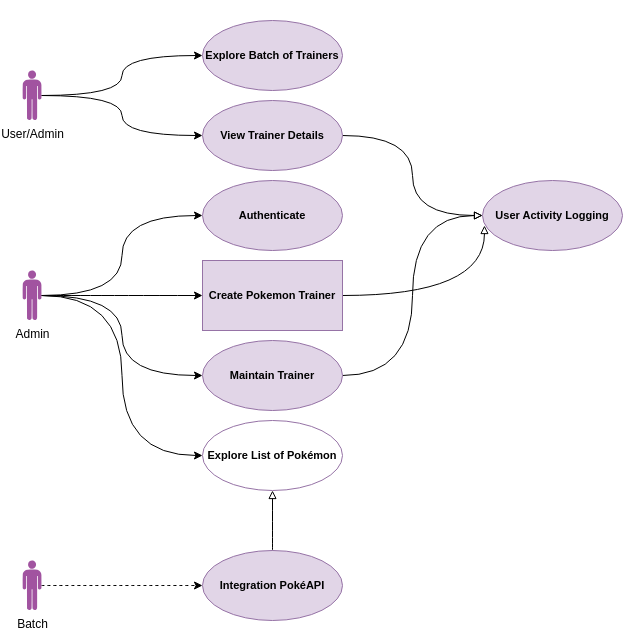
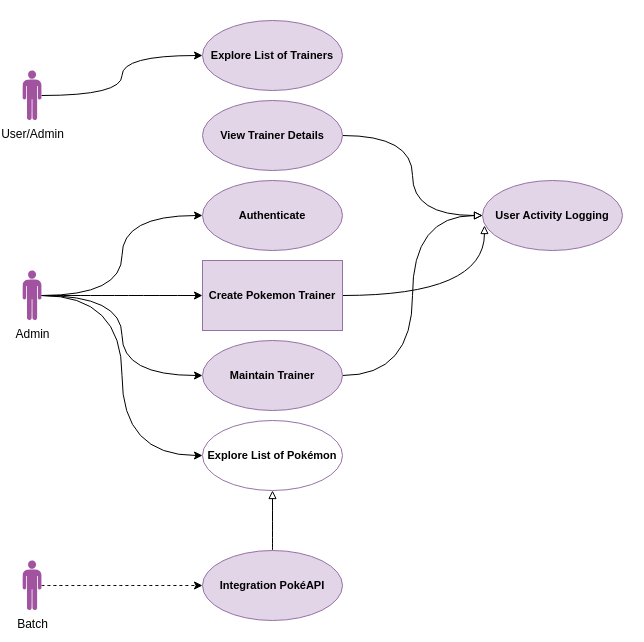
(273, 56) -> (273, 56)
(124, 122) -> none
